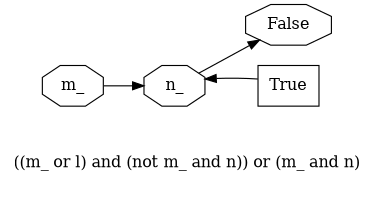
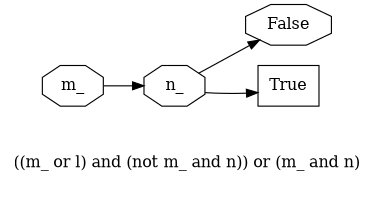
(237, 78) -> (226, 93)
